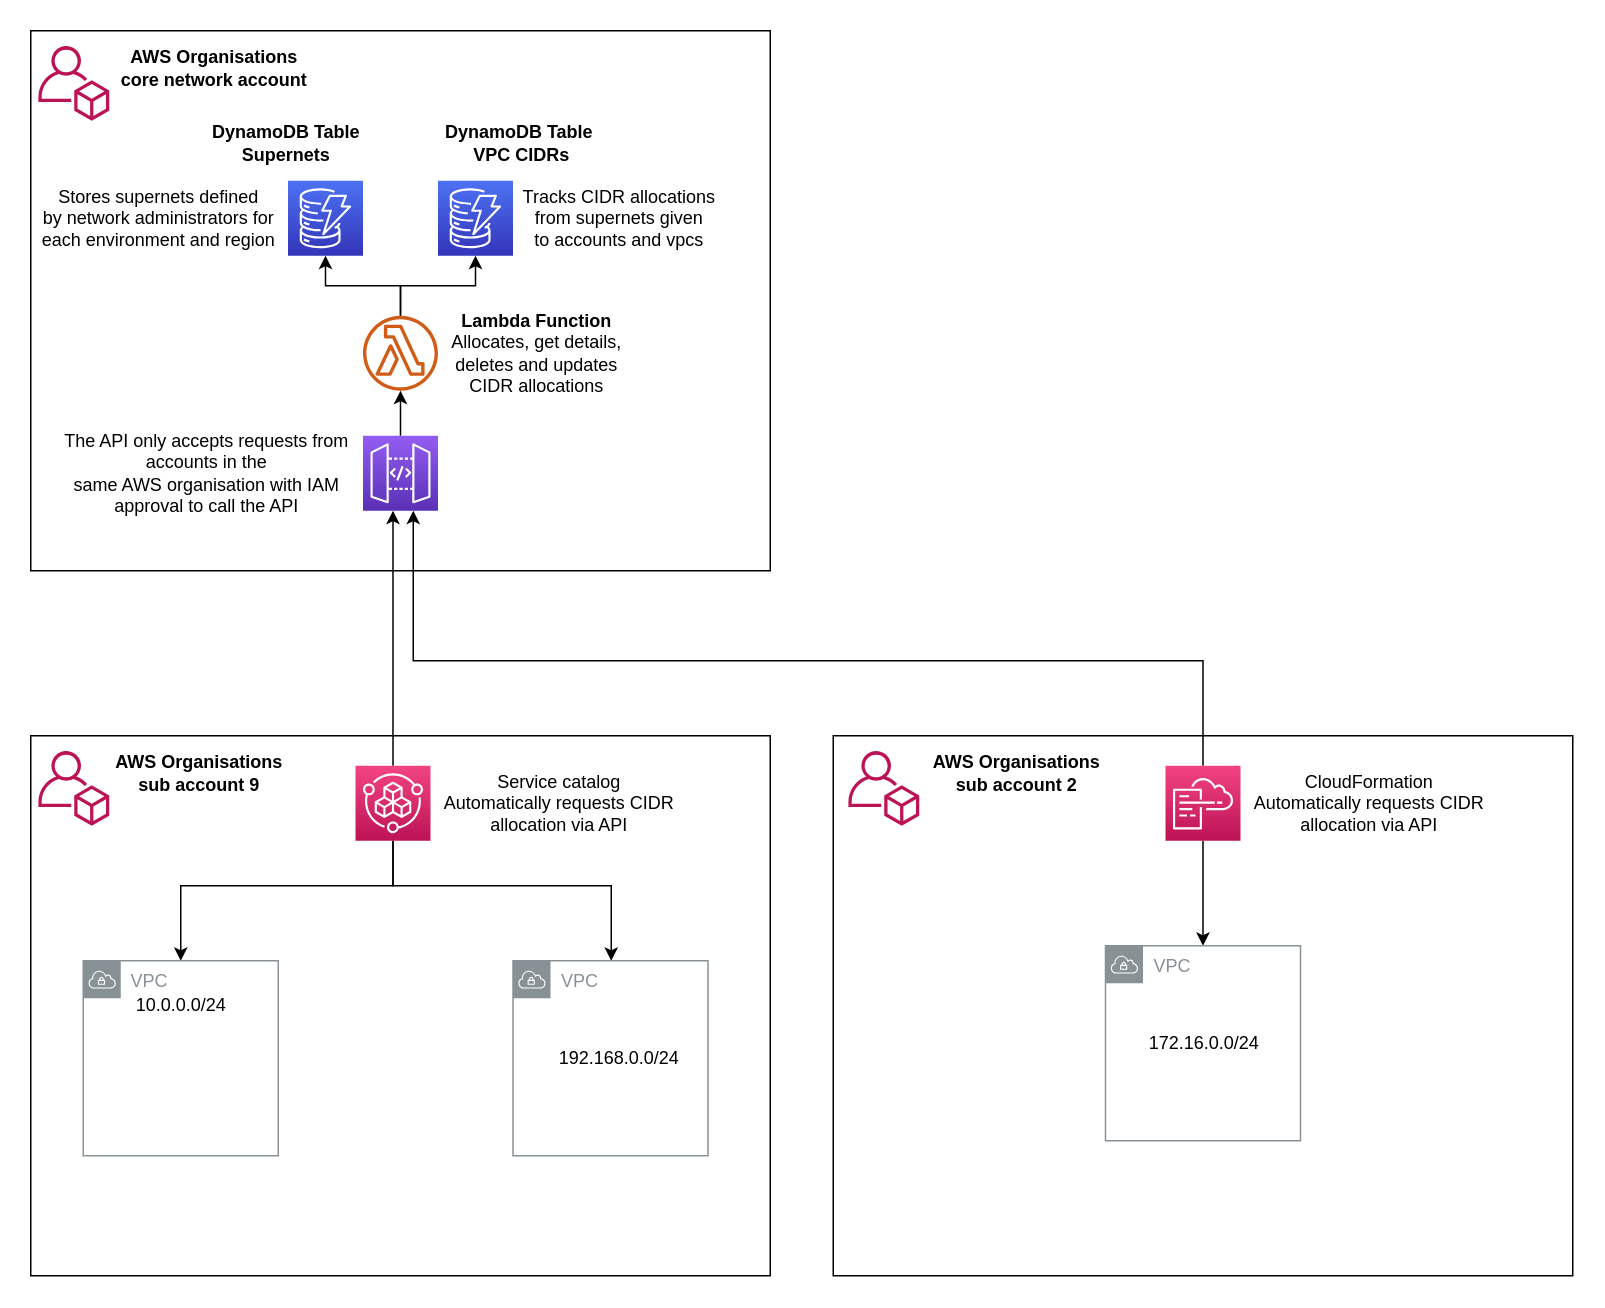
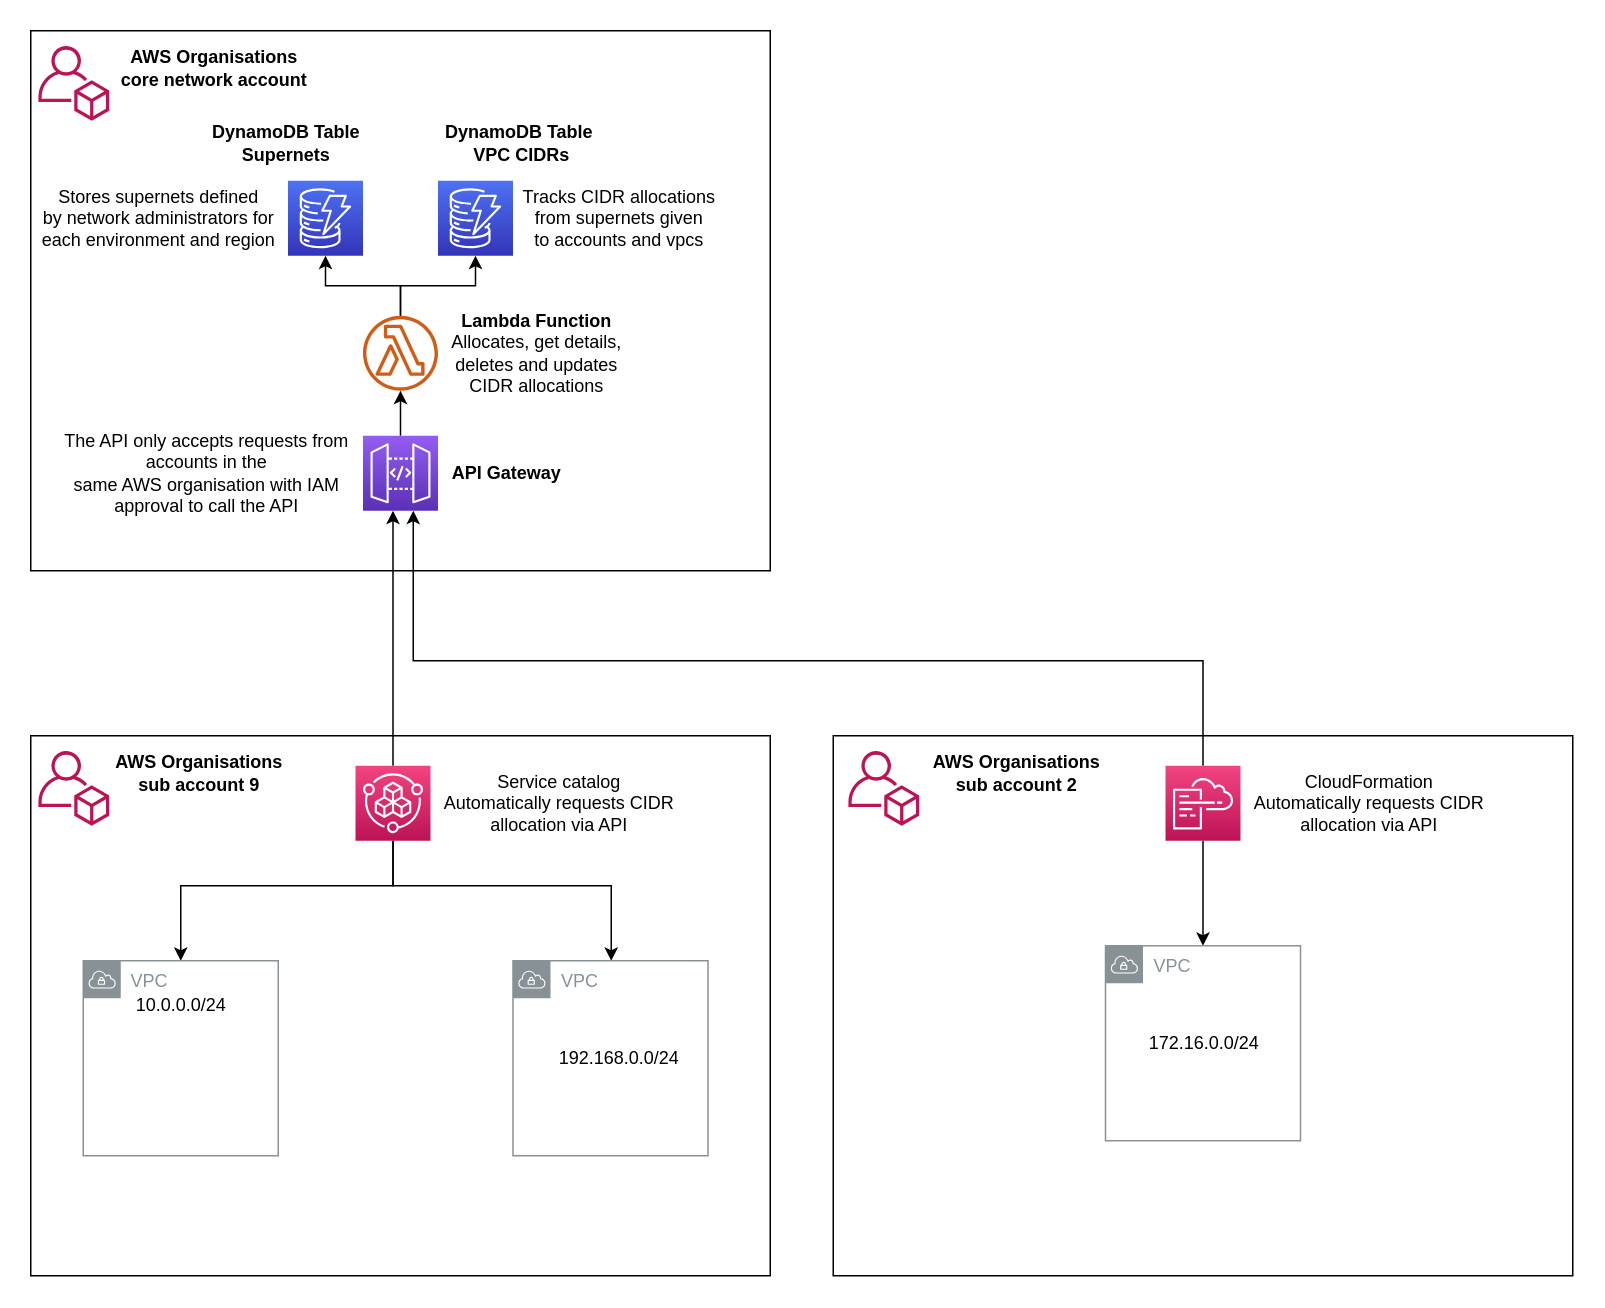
none -> (506, 473)
